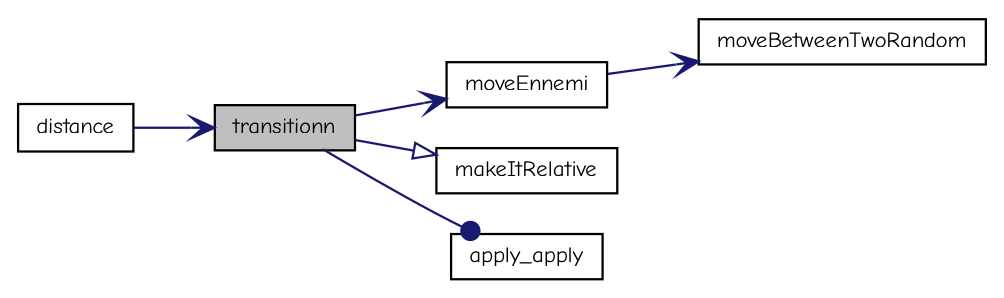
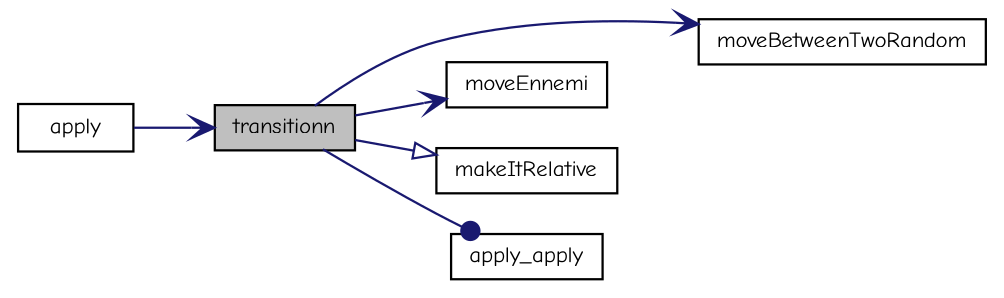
(642, 69) -> (487, 31)
(76, 128) -> (76, 128)
